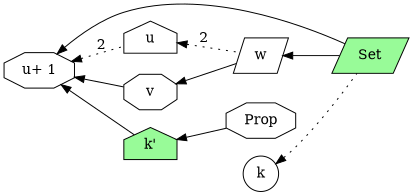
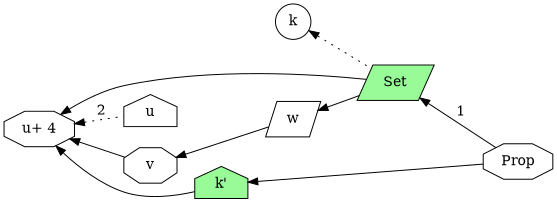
(213, 48) -> none
(39, 70) -> (39, 129)
none -> (462, 126)
